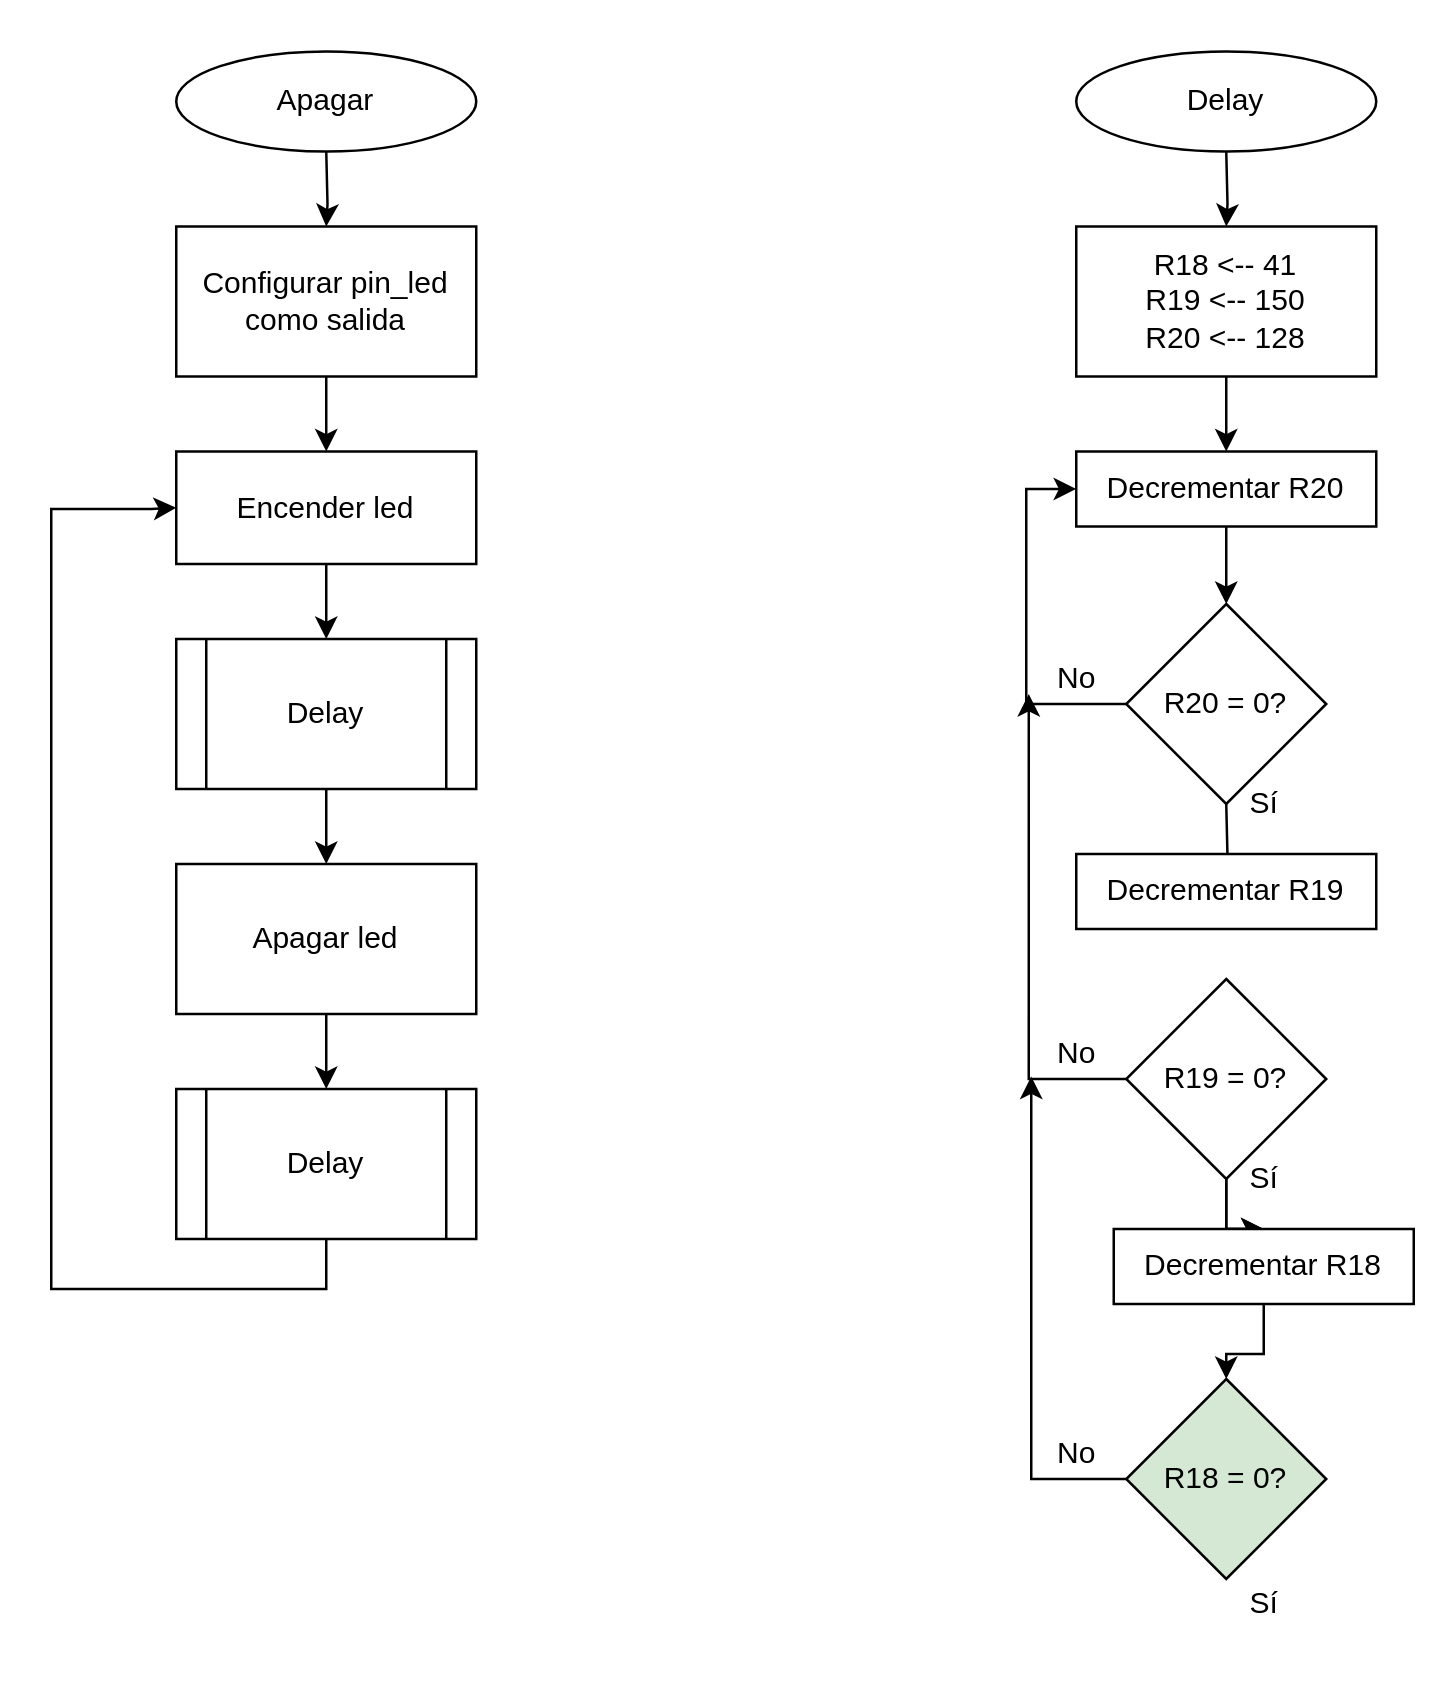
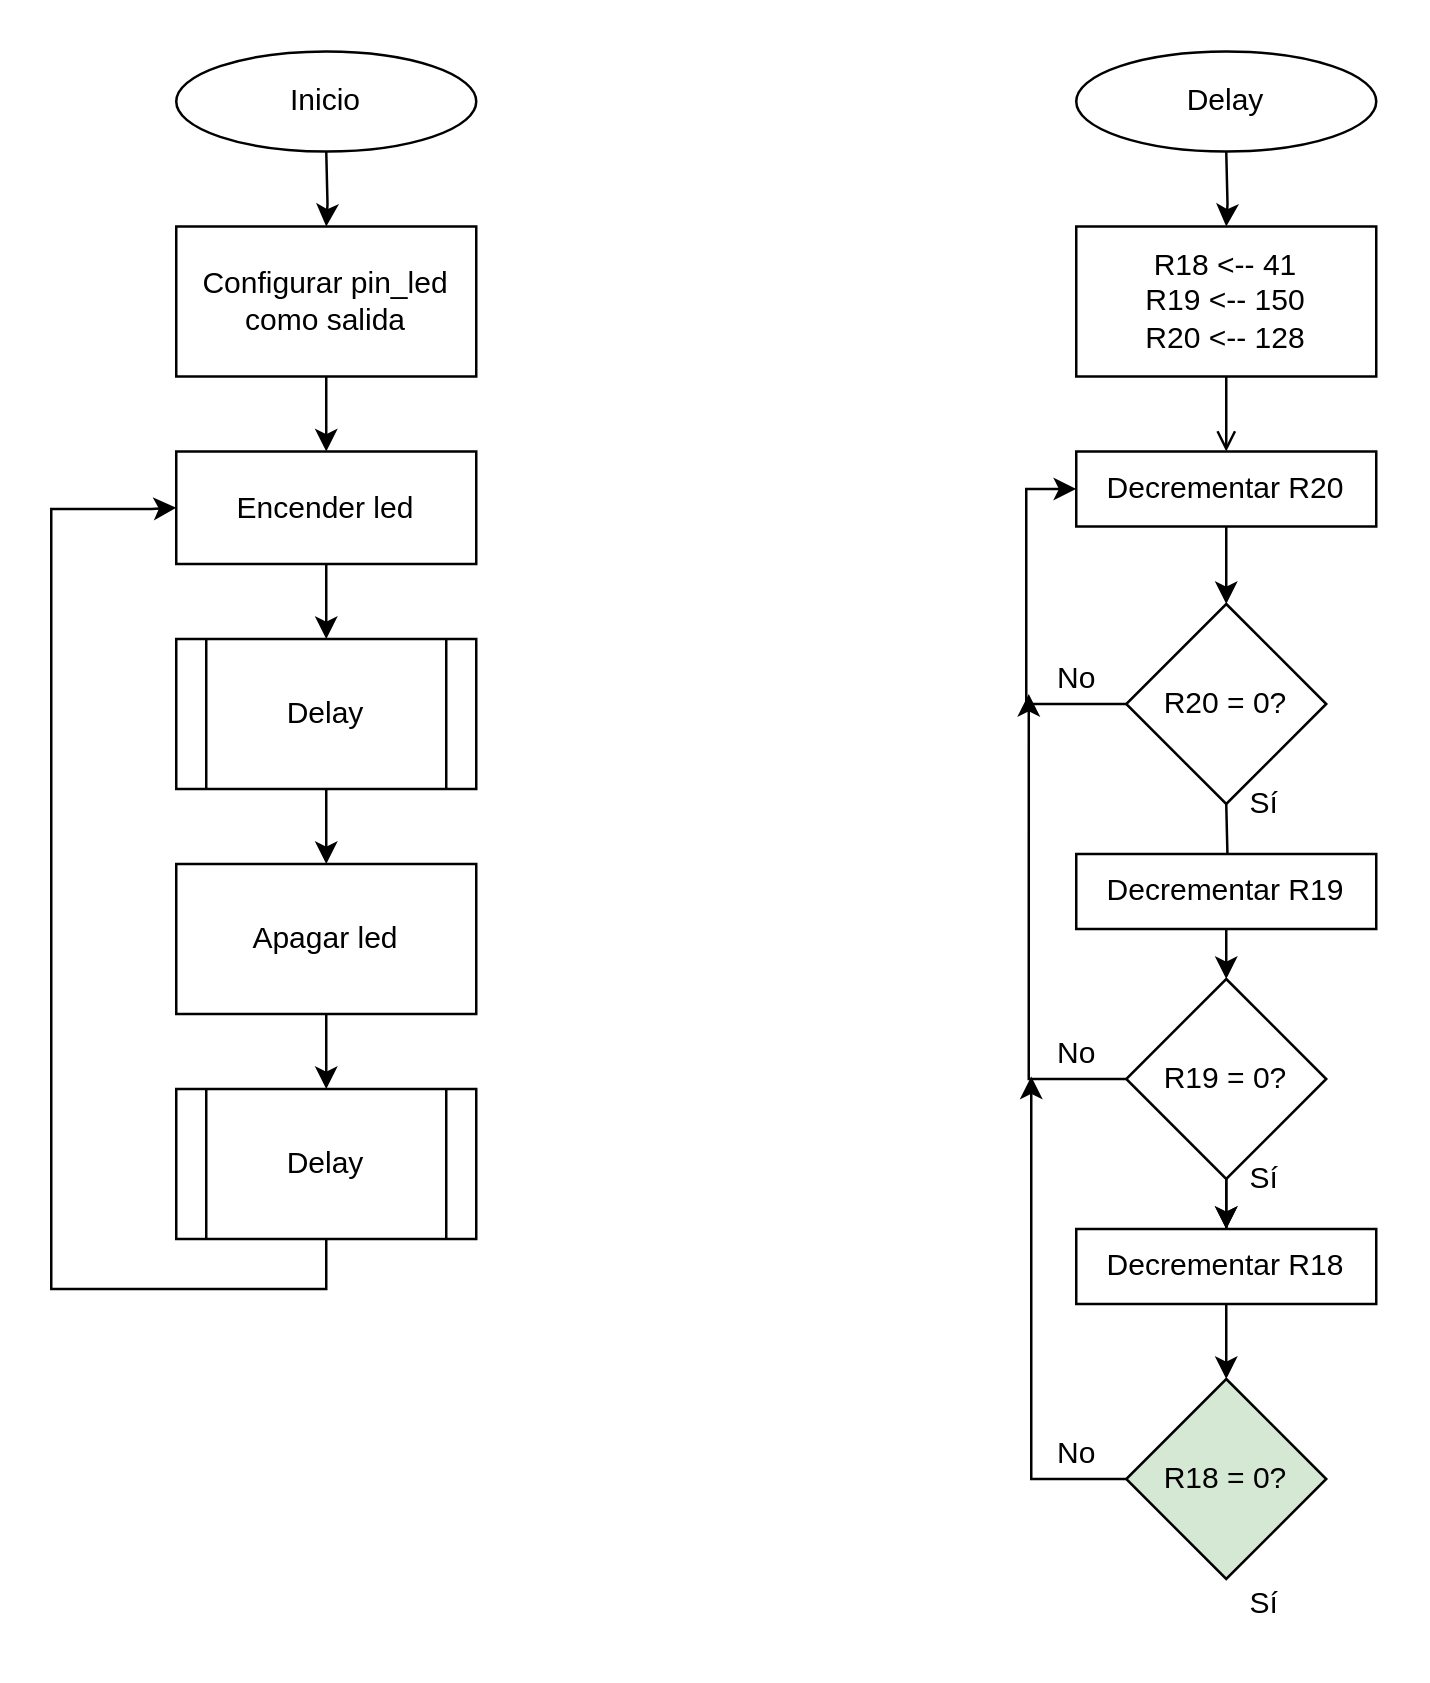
(326, 101) -> (326, 101)
(1226, 433) -> (1226, 437)
none -> (1226, 946)
(1264, 1266) -> (1226, 1266)
